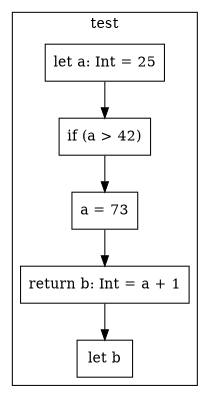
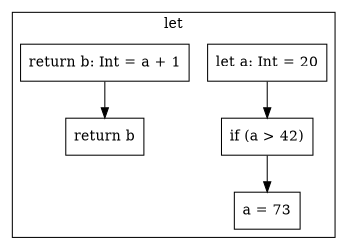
(105, 24) -> (174, 24)
(105, 63) -> (267, 63)
(105, 243) -> none
(105, 359) -> (105, 137)
